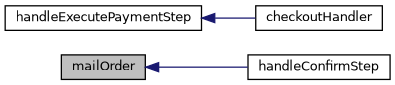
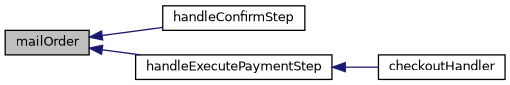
none -> (121, 52)
